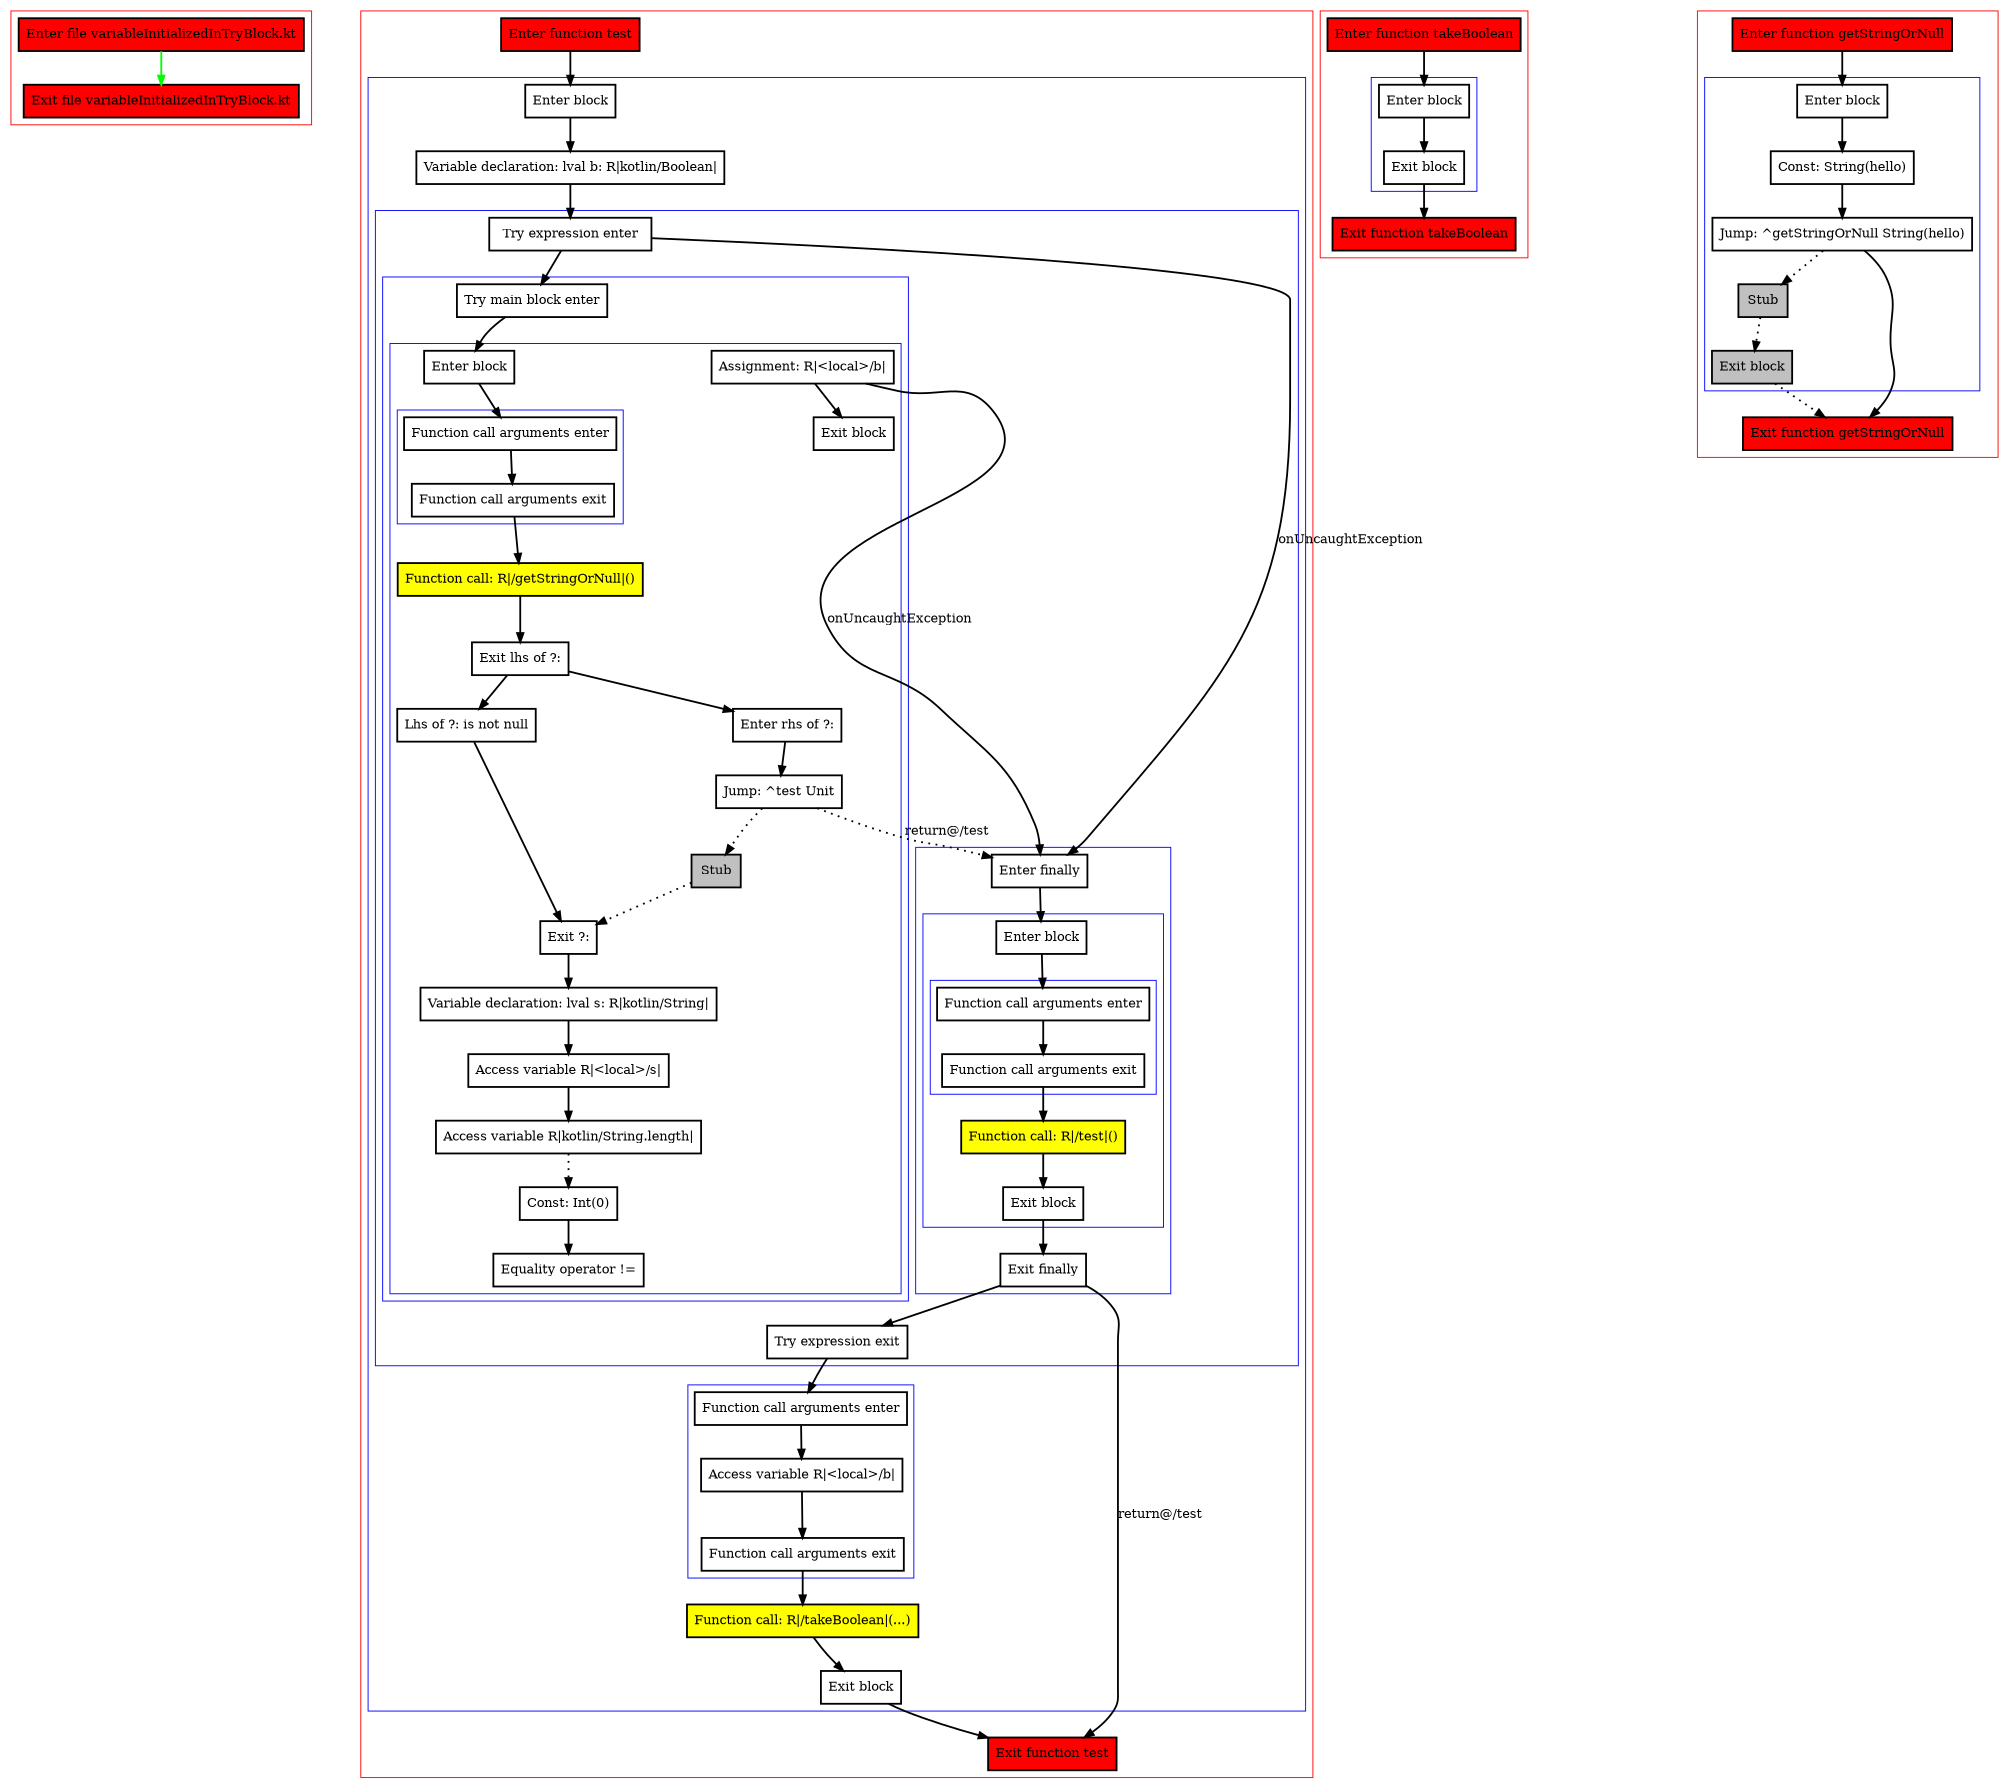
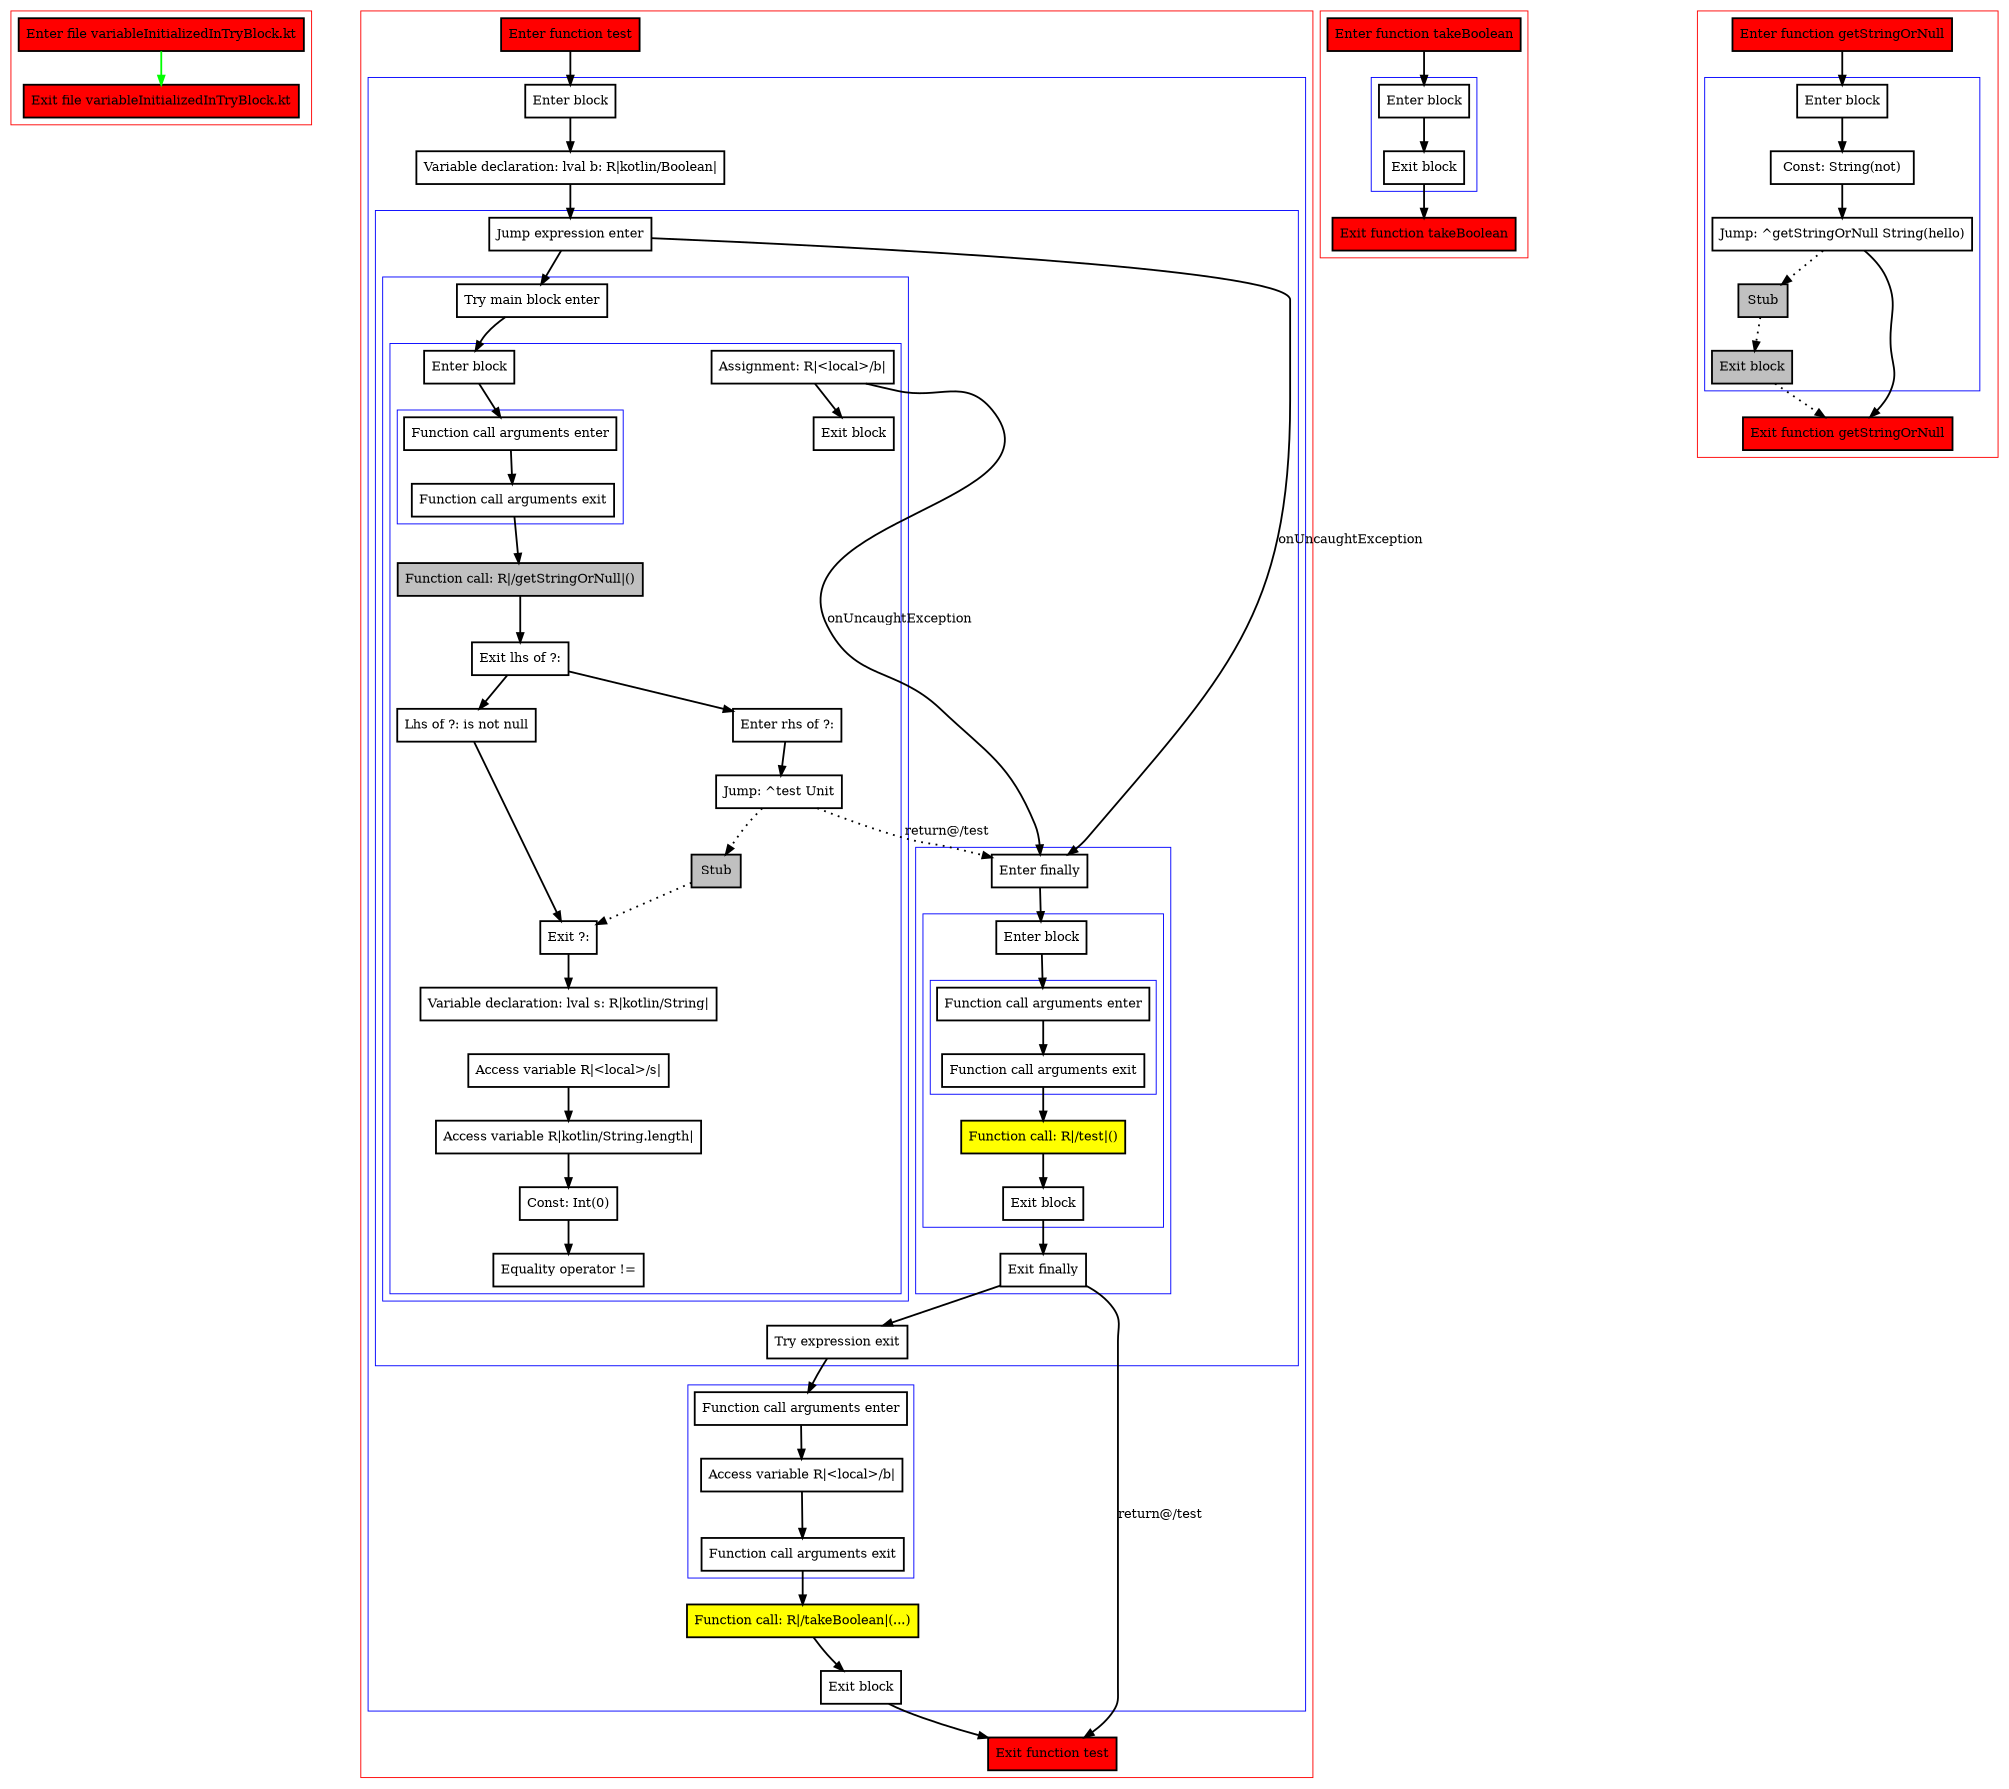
(1842, 168) -> (1842, 168)
(570, 234) -> (570, 234)
(520, 579) -> (520, 579)
(569, 1033) -> none
(569, 1166) -> (569, 1166)
